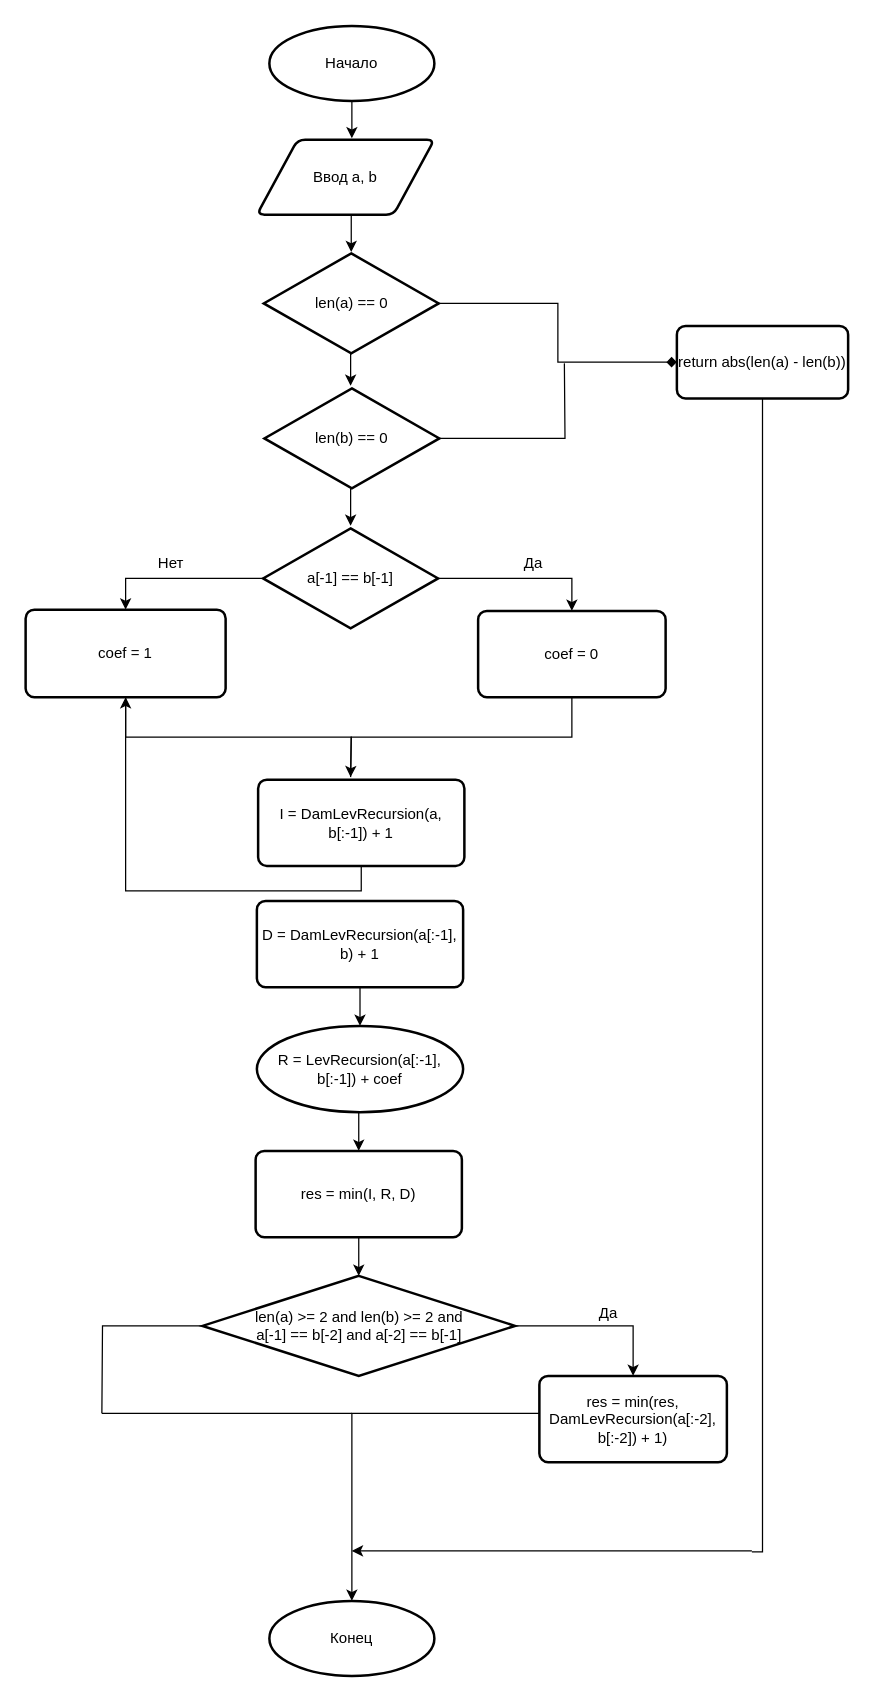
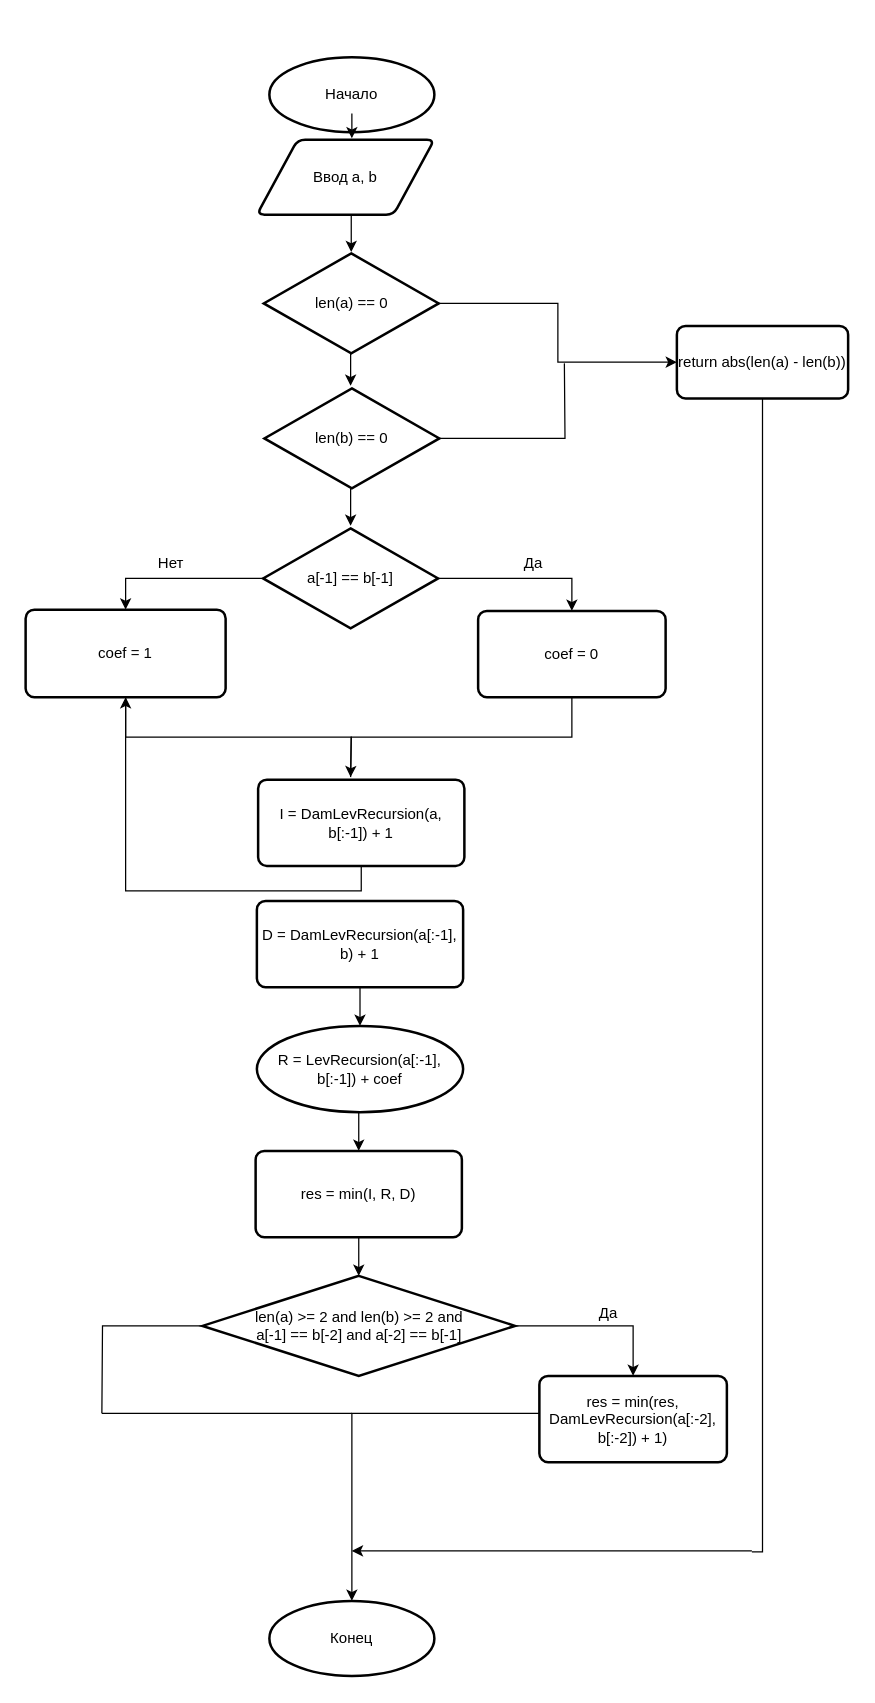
(352, 63) -> (352, 94)
(666, 362) -> (667, 362)
